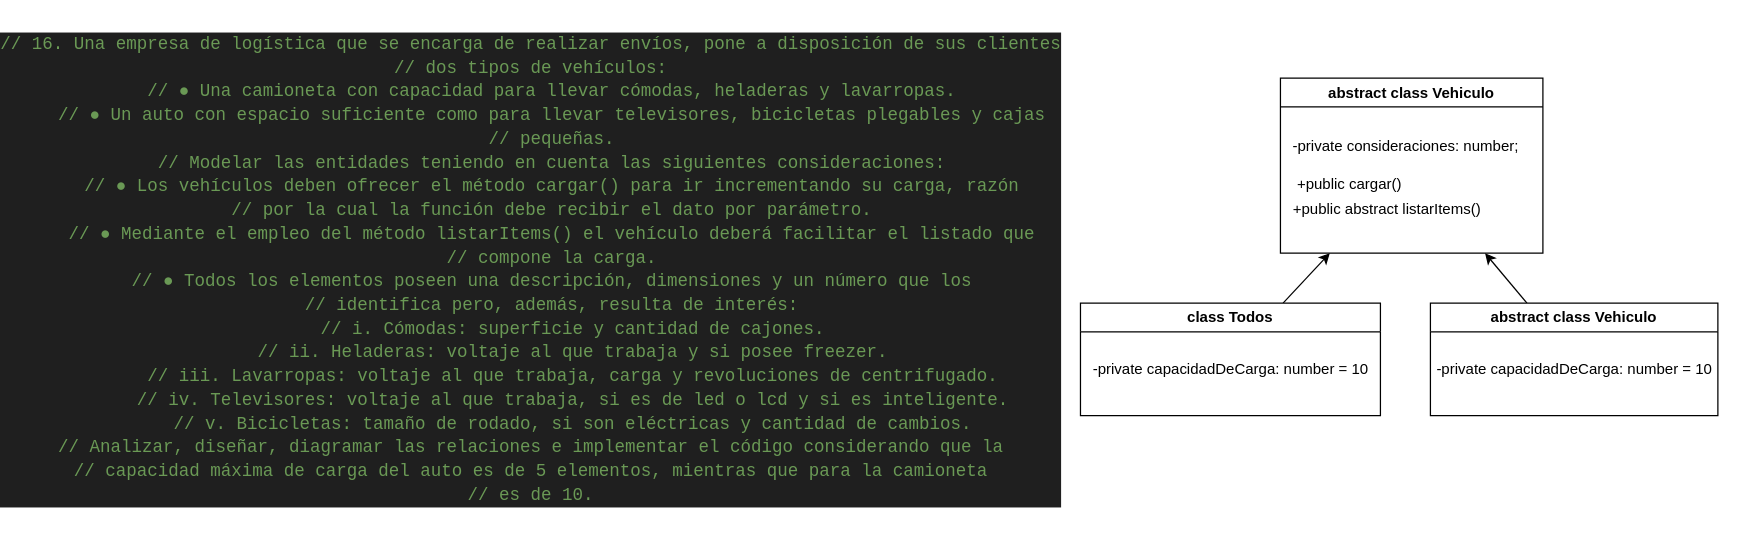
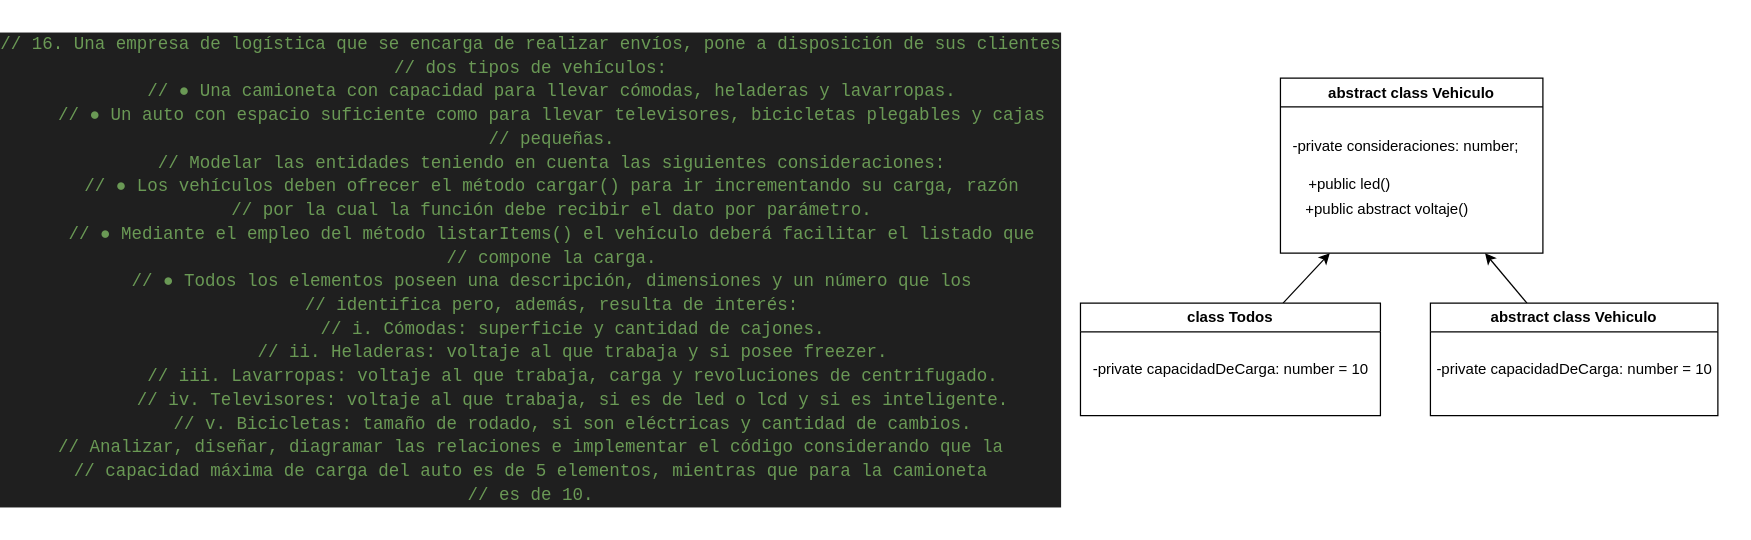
(1350, 184) -> (1350, 184)
(1388, 209) -> (1388, 209)
